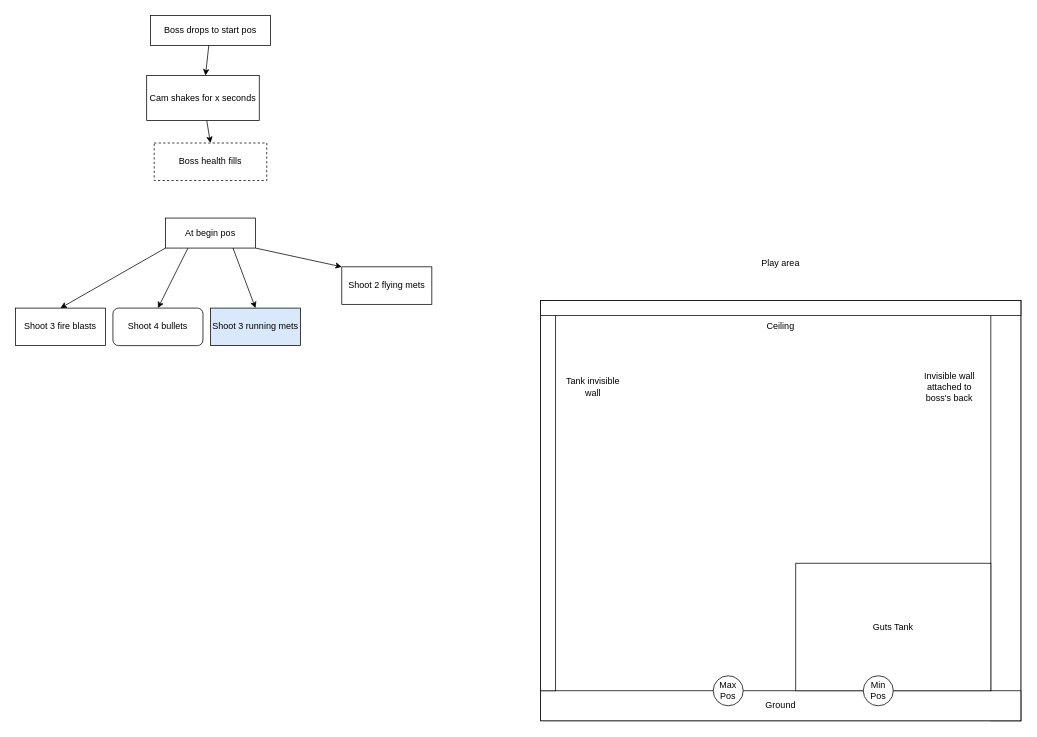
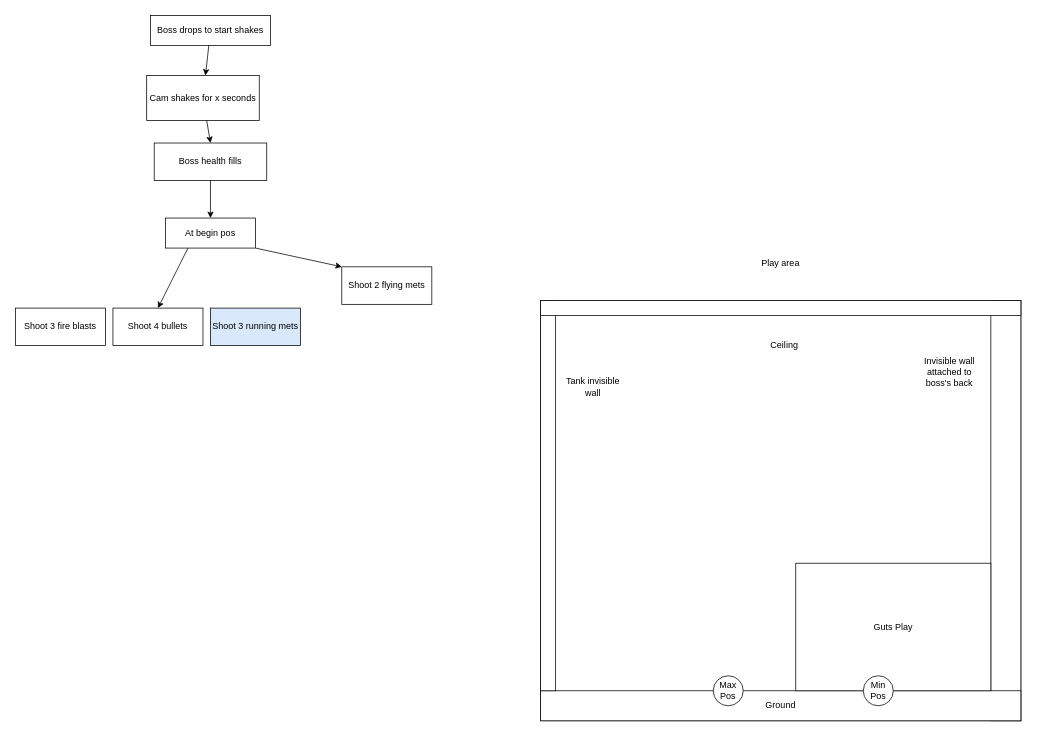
(210, 30) -> (210, 30)
(210, 162) -> (210, 162)
none -> (210, 197)
(243, 275) -> none
(115, 277) -> none
(158, 327) -> (158, 327)
(780, 327) -> (784, 345)
(949, 387) -> (949, 372)
(893, 627) -> (893, 627)
